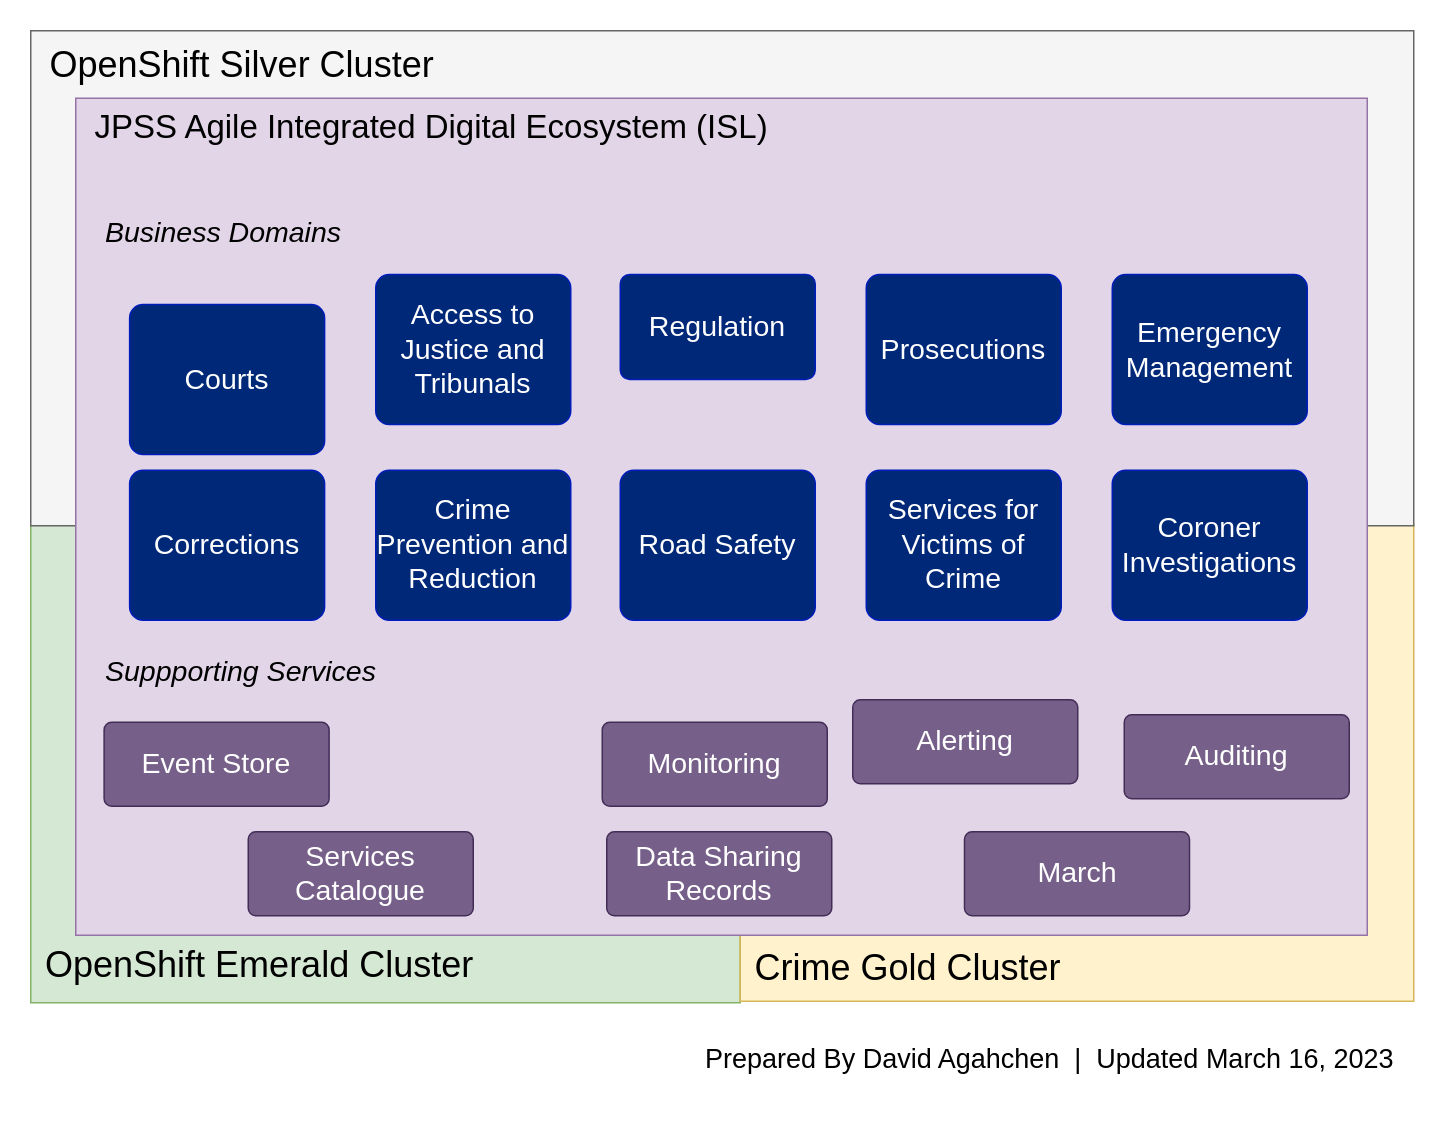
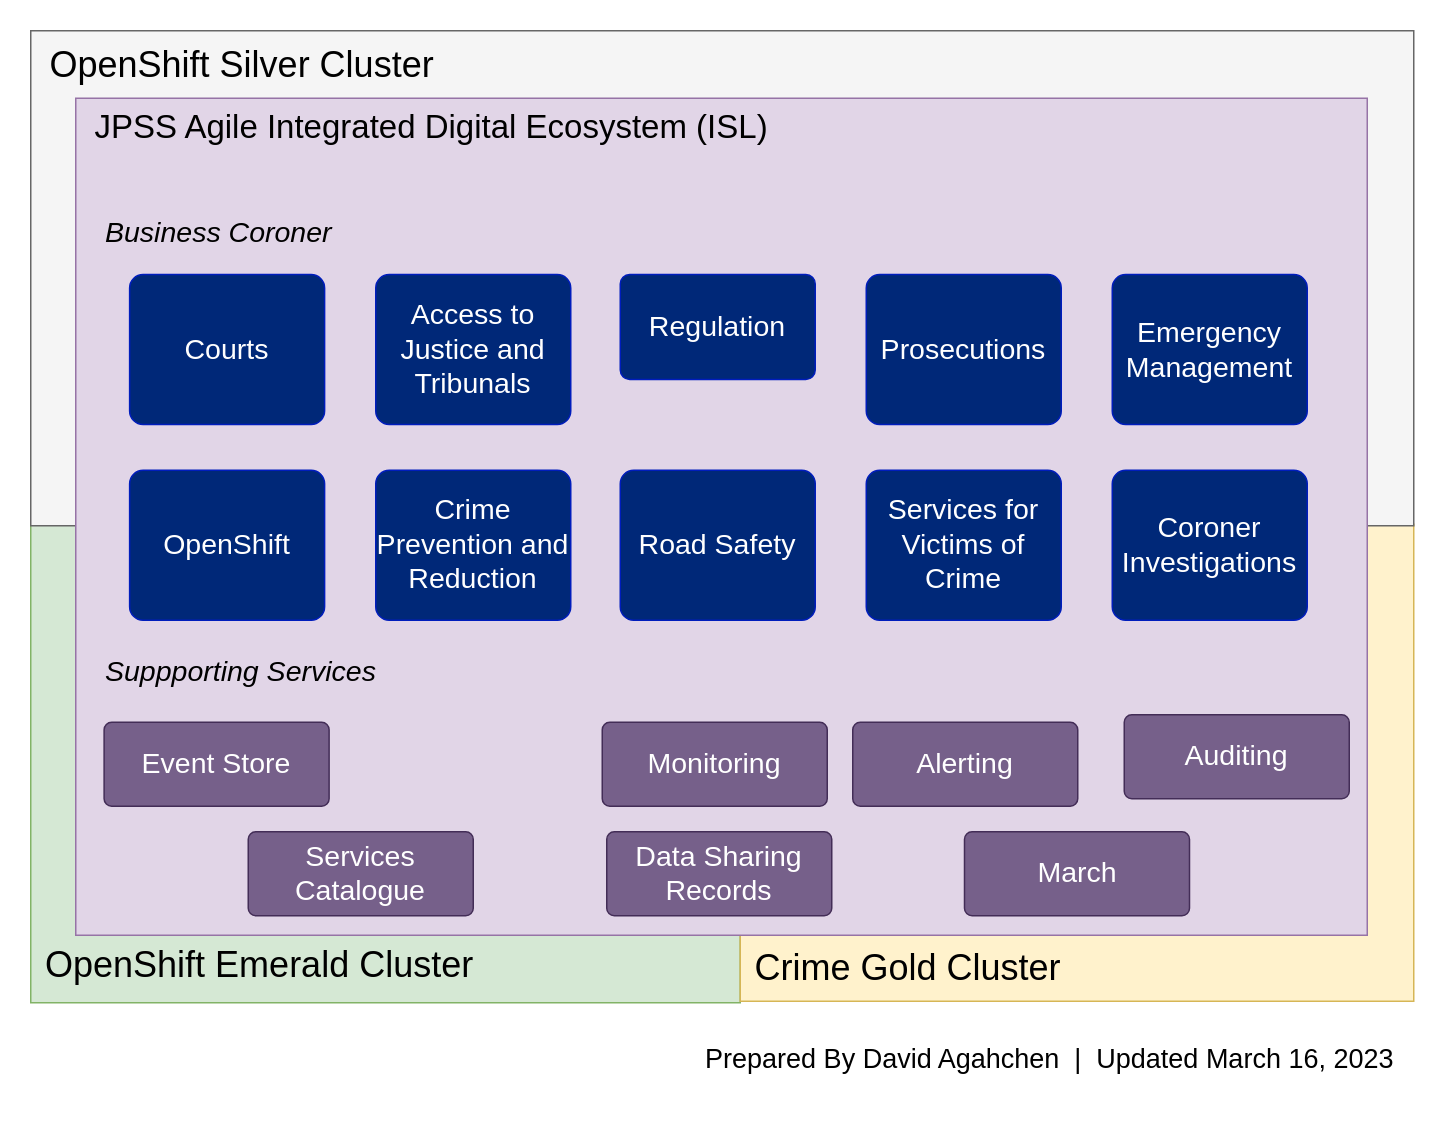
(222, 233) -> (226, 233)
(227, 380) -> (227, 350)
(227, 545) -> (227, 545)
(965, 742) -> (965, 764)
